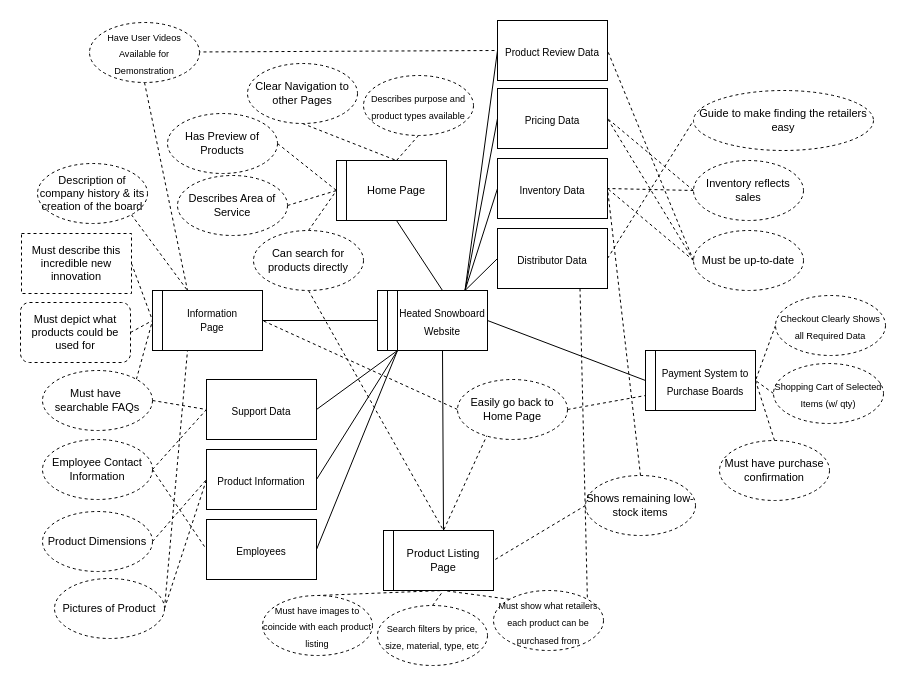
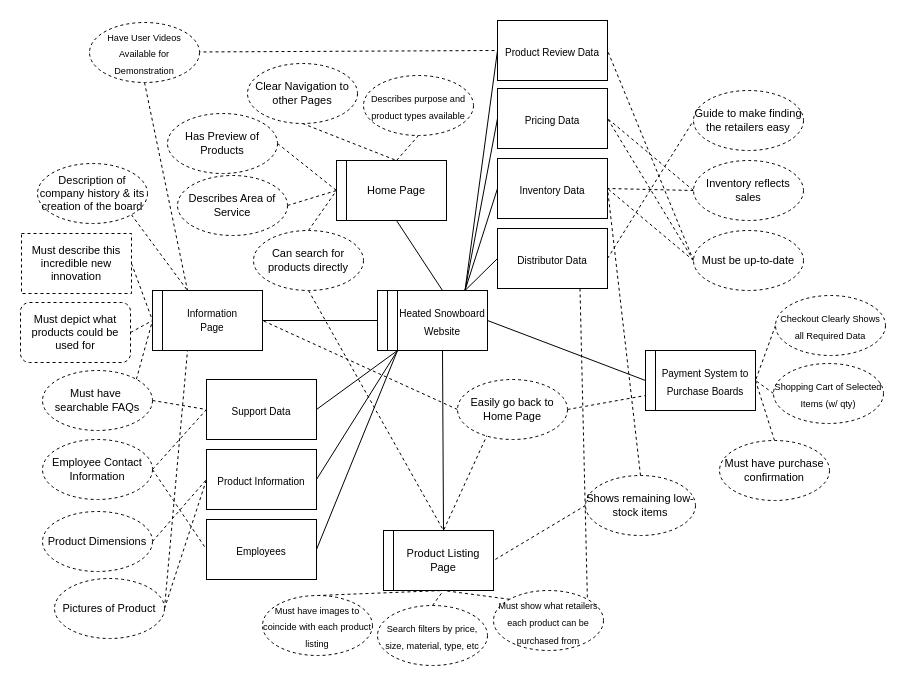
(784, 121) -> (749, 121)
